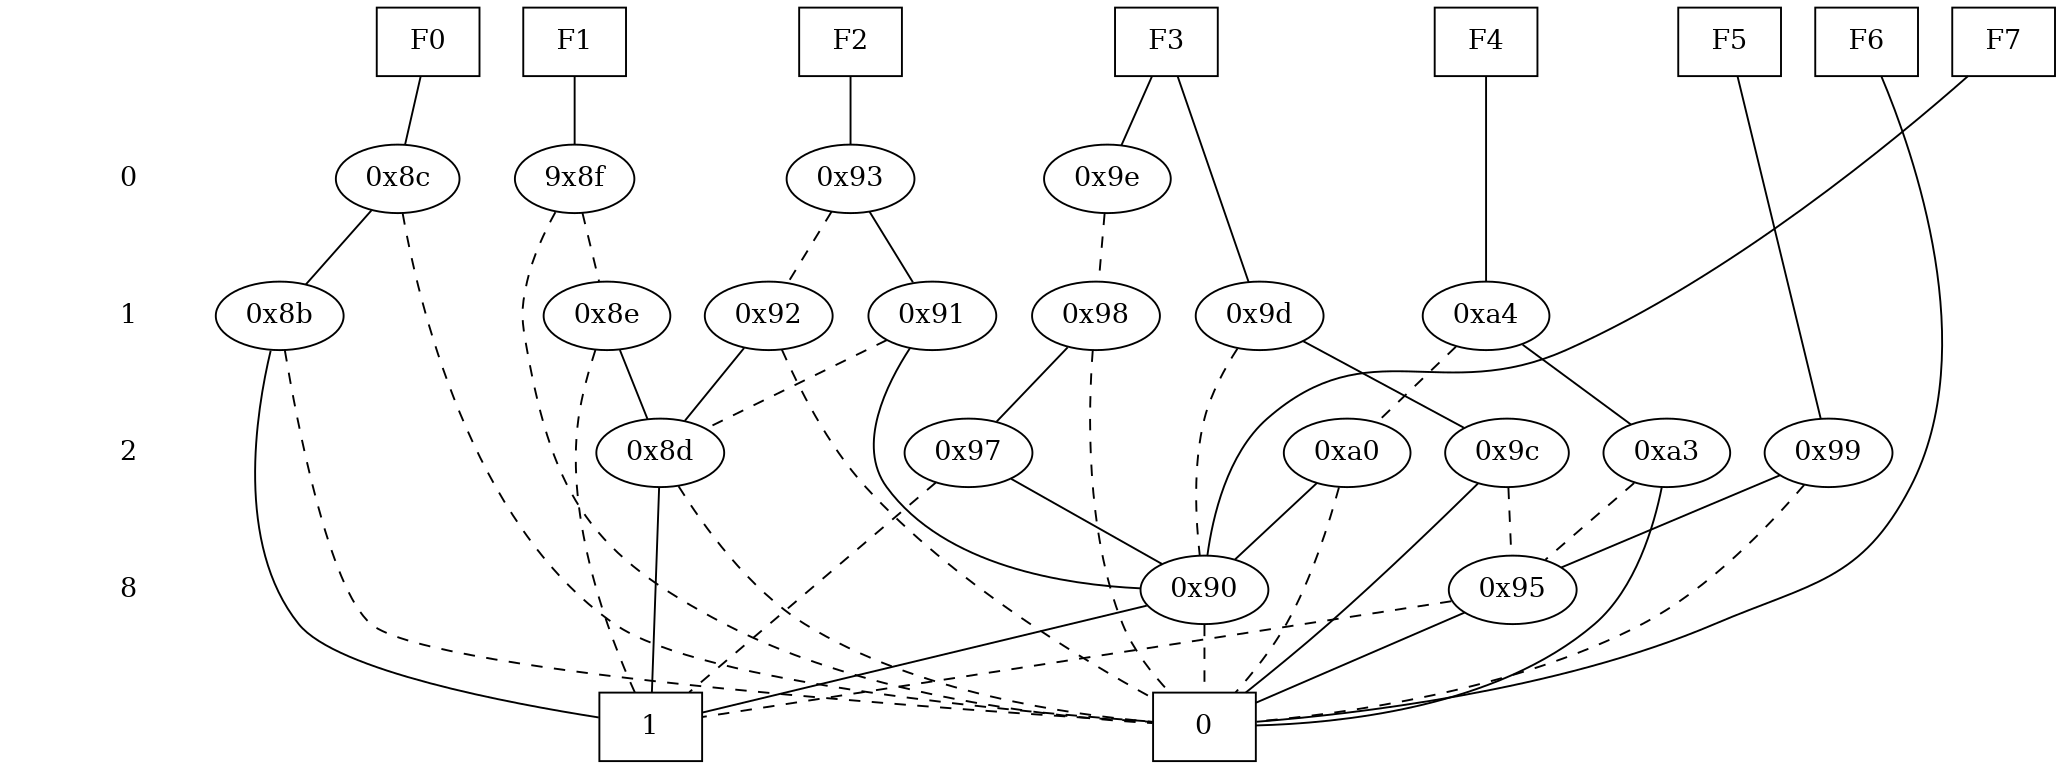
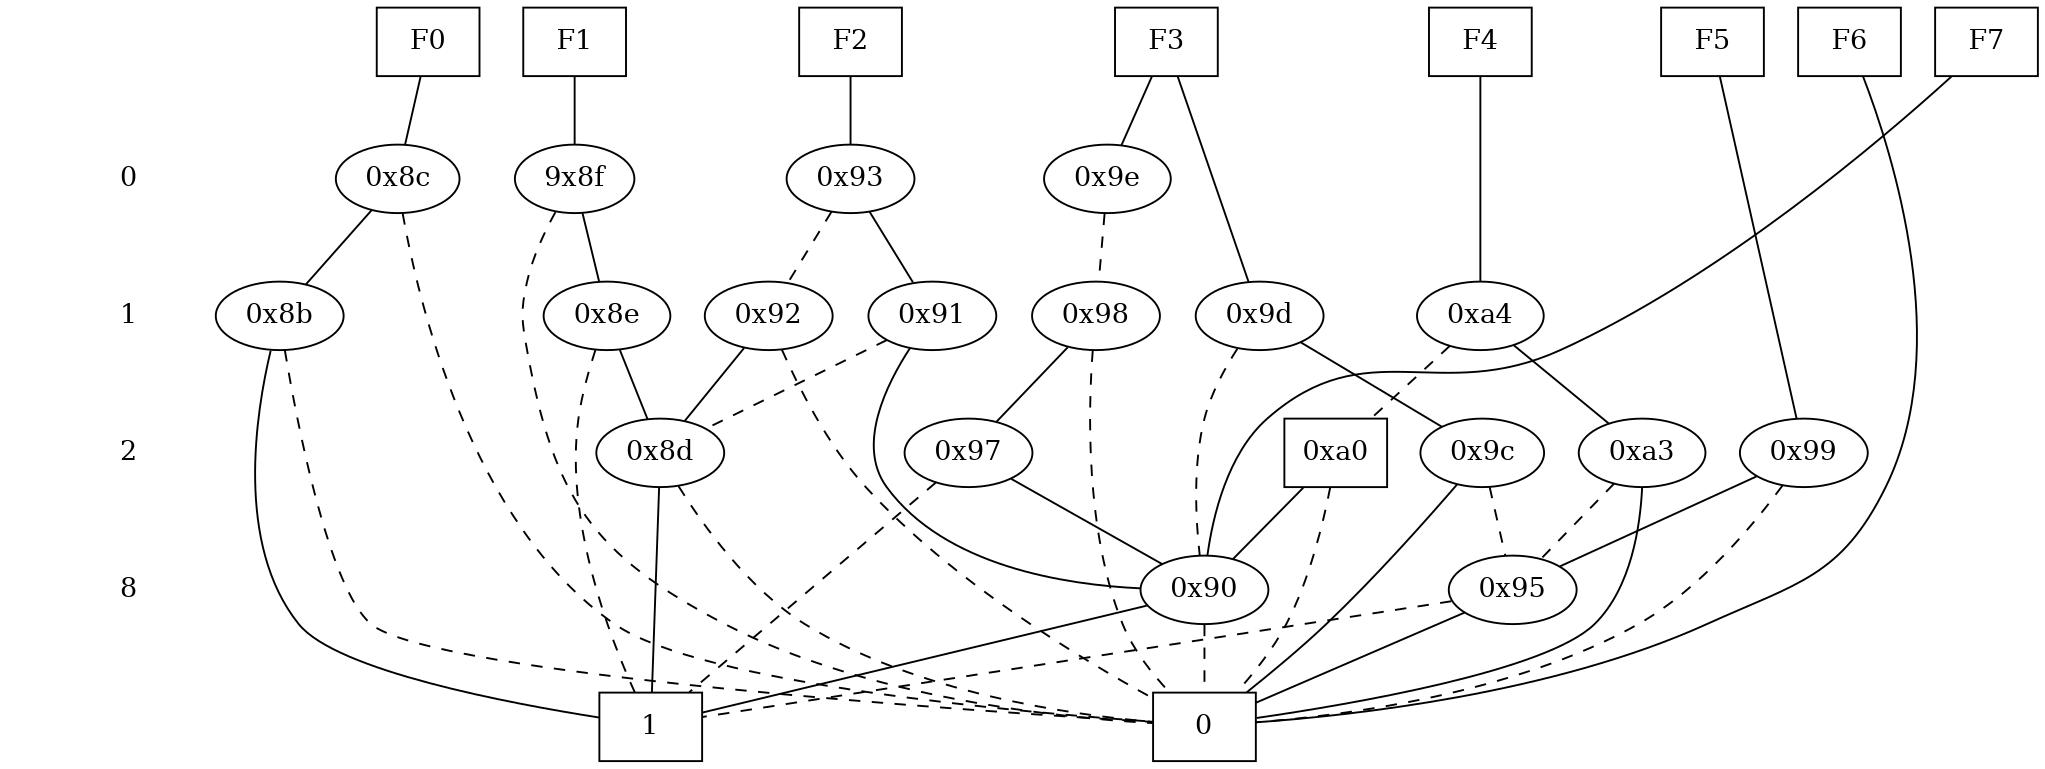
(591, 247) -> (591, 247)
(1347, 453) -> (1336, 453)
